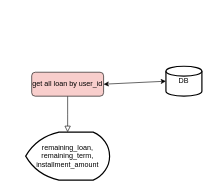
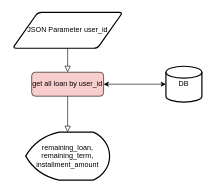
none -> (68, 30)
none -> (68, 57)
(184, 81) -> (184, 84)
